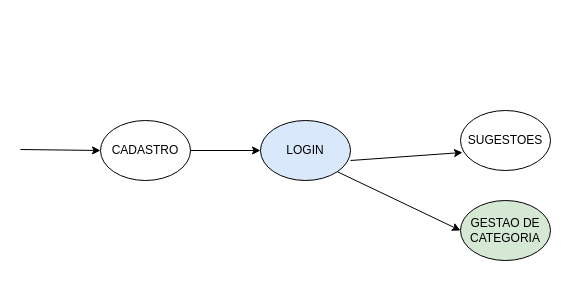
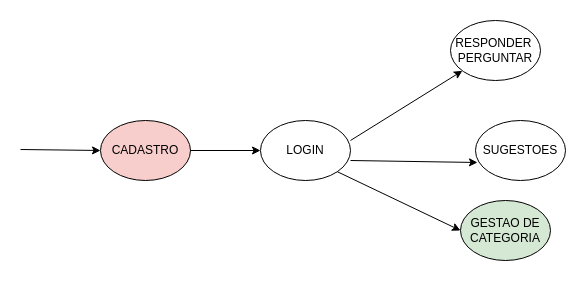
none -> (496, 51)
none -> (403, 108)
(506, 141) -> (521, 151)
(146, 151) -> (146, 151)
(306, 151) -> (306, 151)
